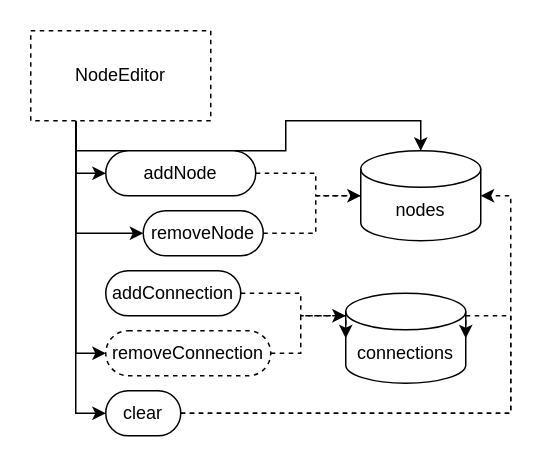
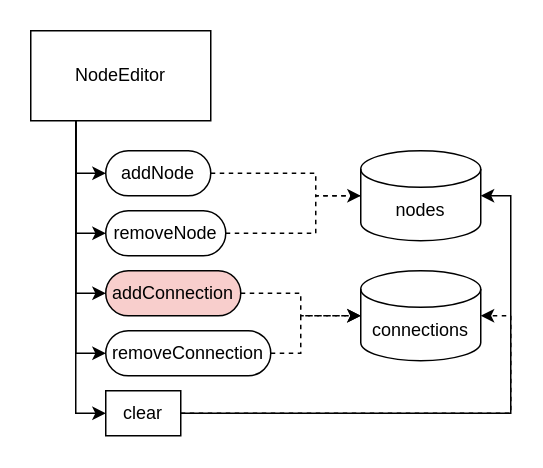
(121, 76) -> (121, 76)
(301, 121) -> (87, 293)
(181, 173) -> (158, 173)
(203, 233) -> (166, 233)
(511, 245) -> (511, 245)
(173, 293) -> (173, 293)
(406, 338) -> (421, 316)
(188, 353) -> (188, 353)
(143, 413) -> (143, 413)
